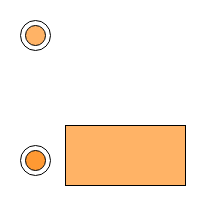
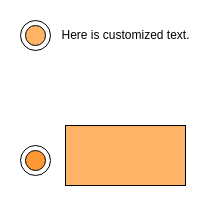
none -> (126, 36)
